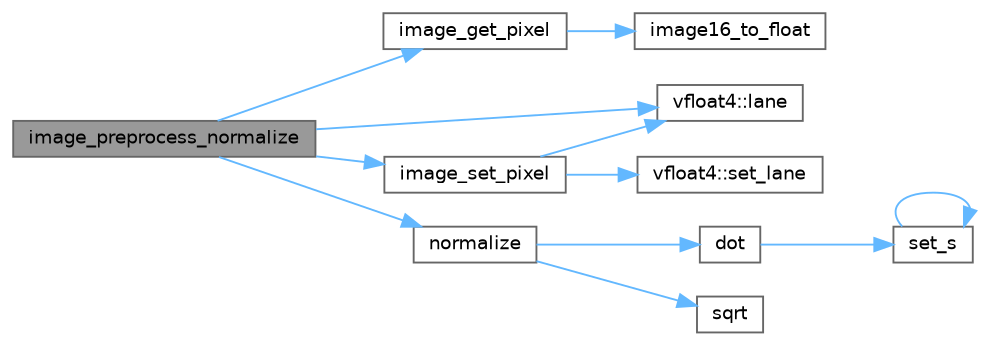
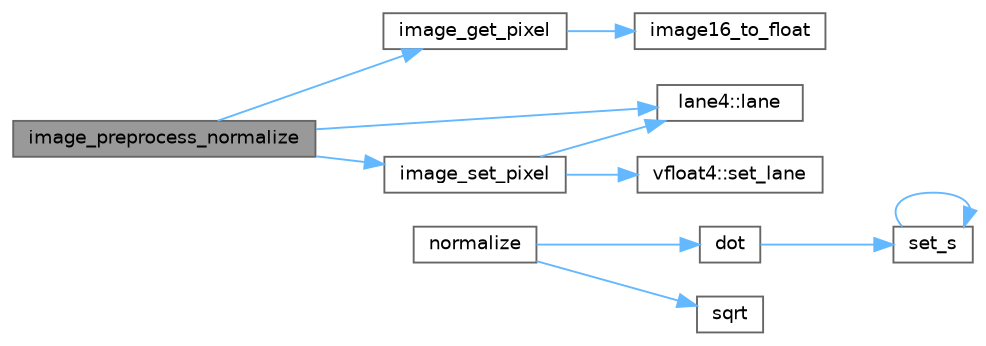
(730, 103) -> (730, 103)
(311, 189) -> none
